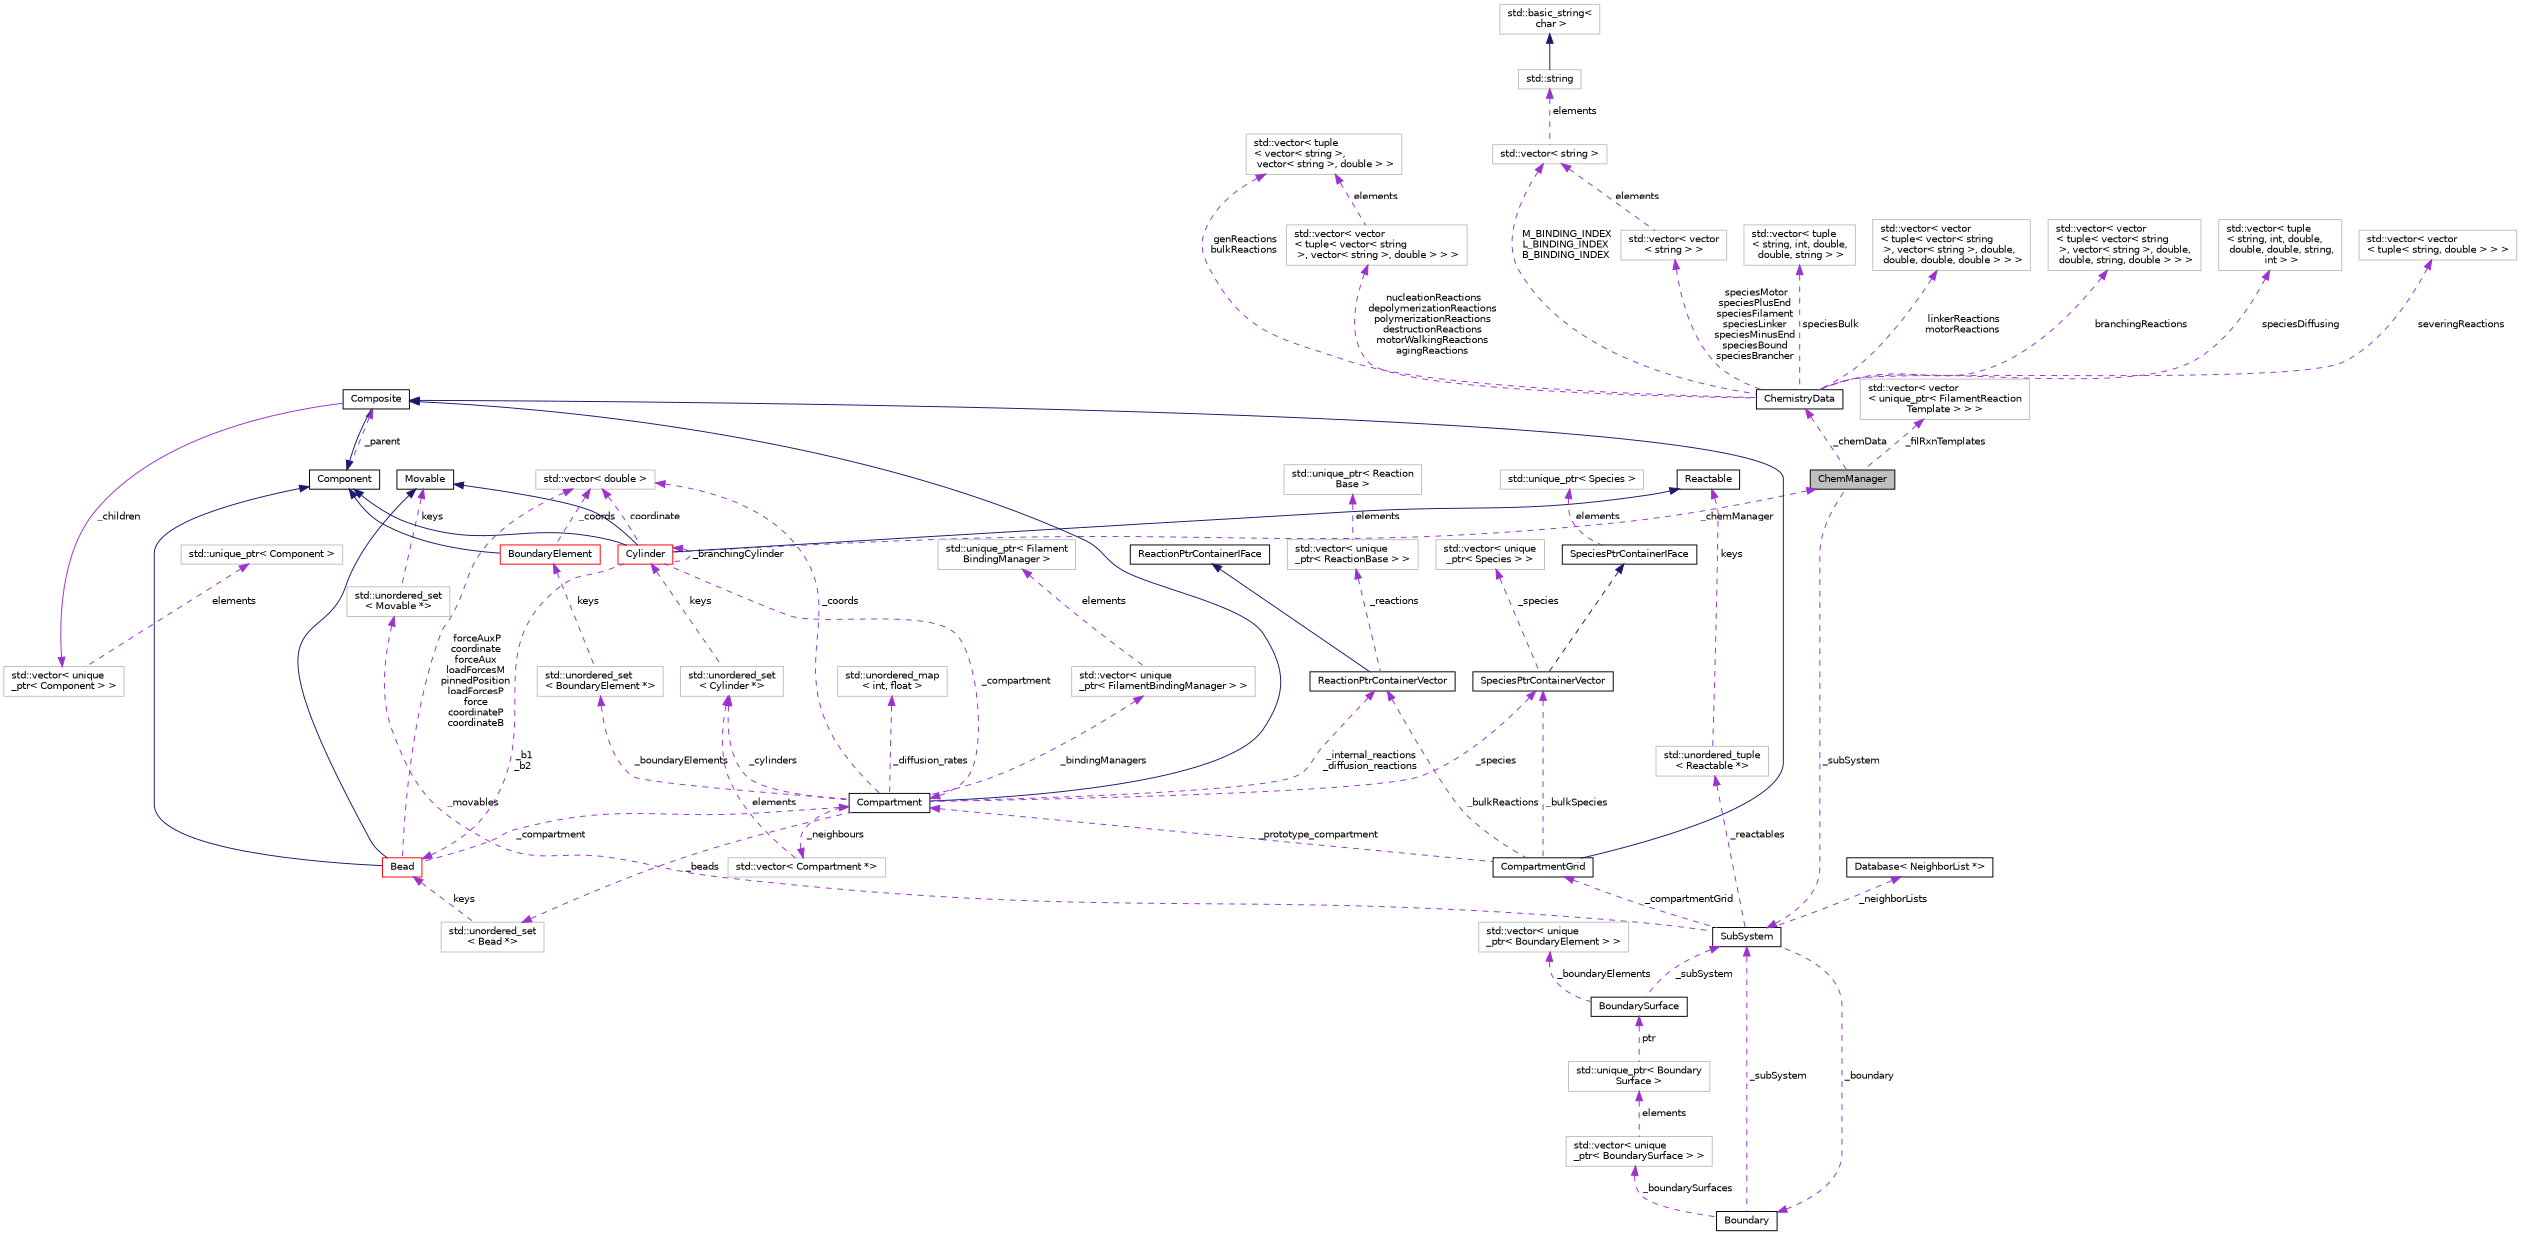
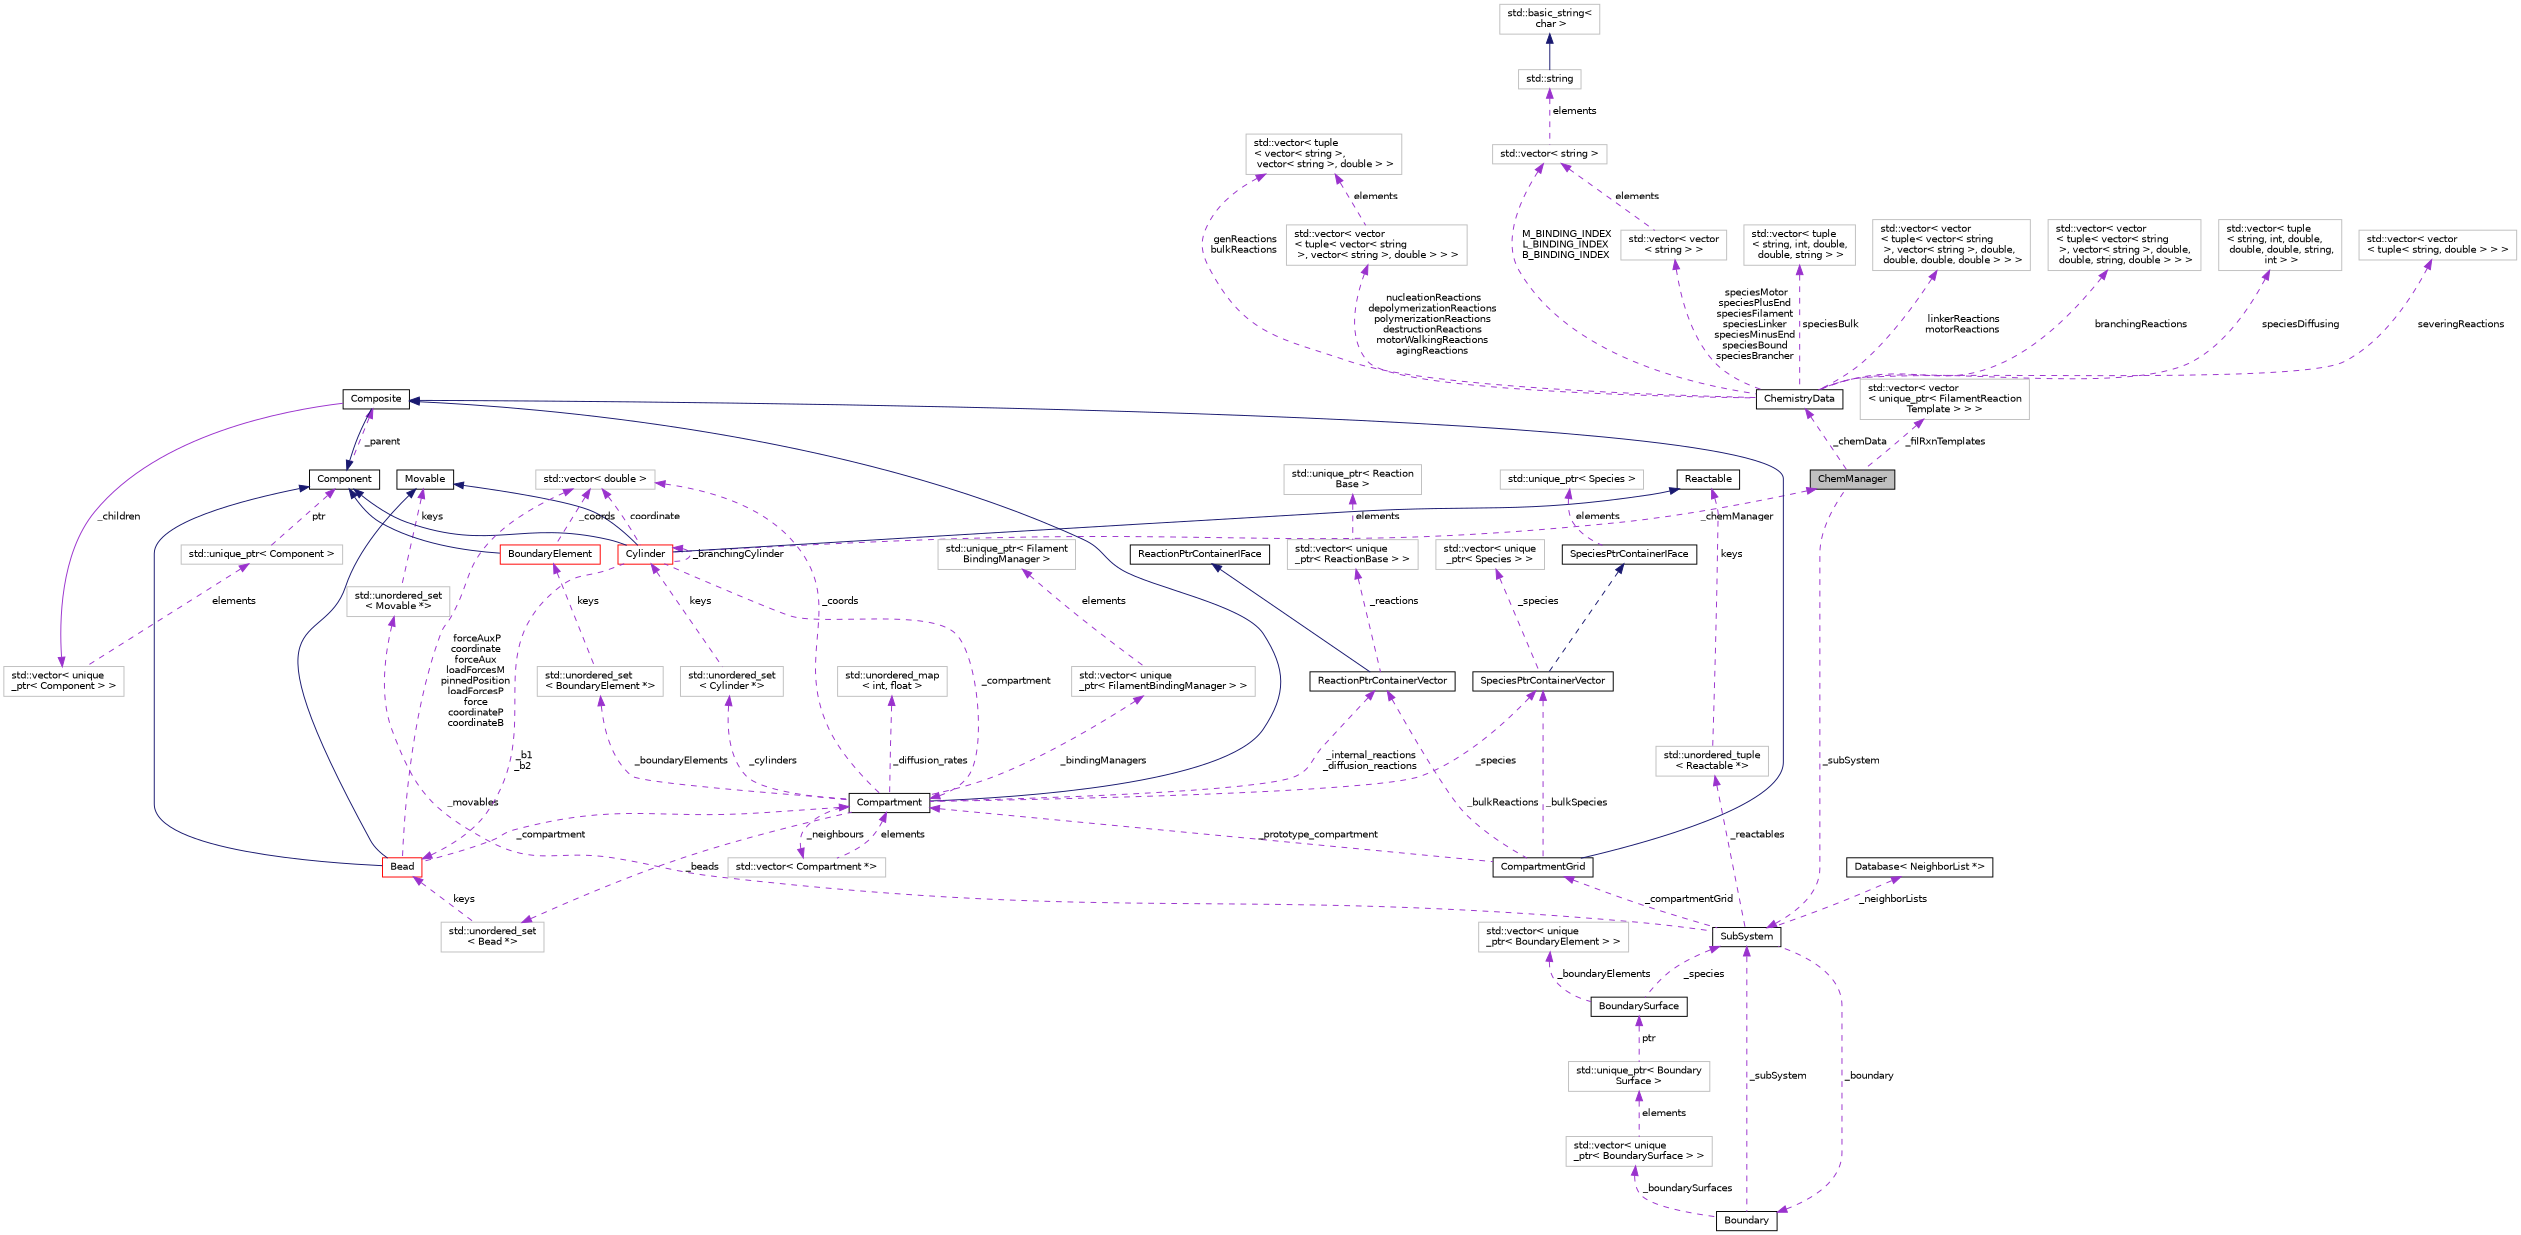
none -> (299, 520)
(738, 796) -> (864, 844)
(1703, 975) -> (1703, 975)
